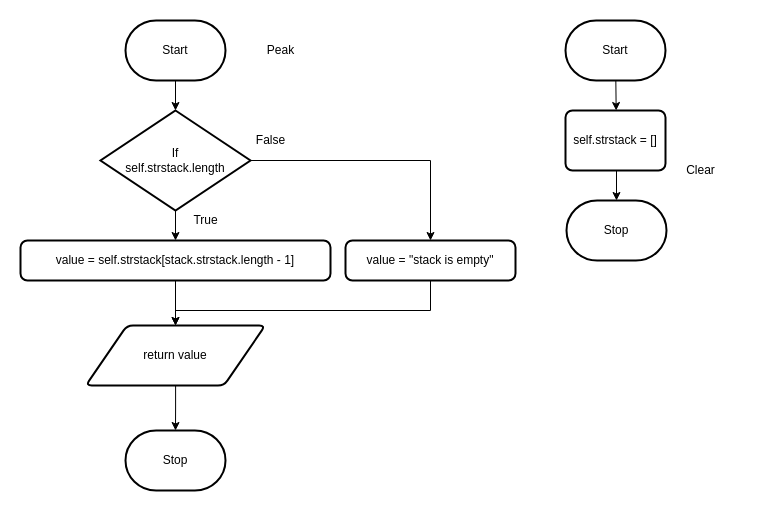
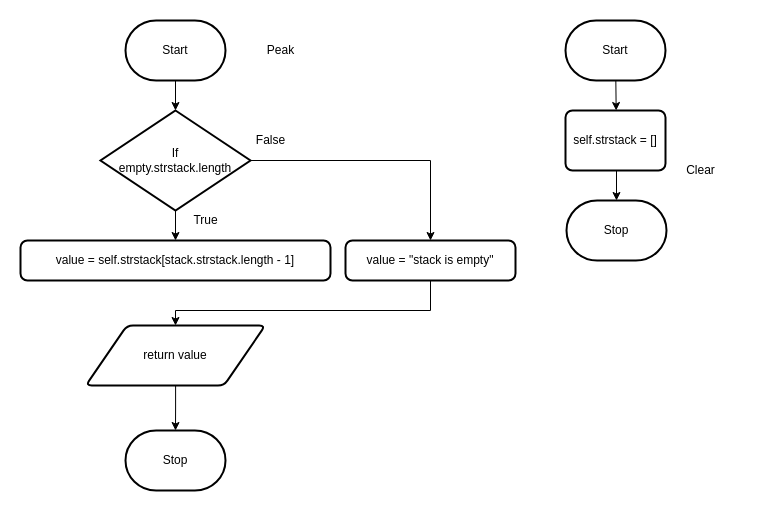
(176, 161) -> (176, 161)
(176, 294) -> none
